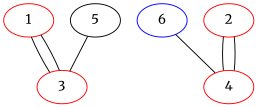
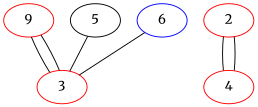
(29, 20) -> (29, 20)
(195, 54) -> (112, 54)
